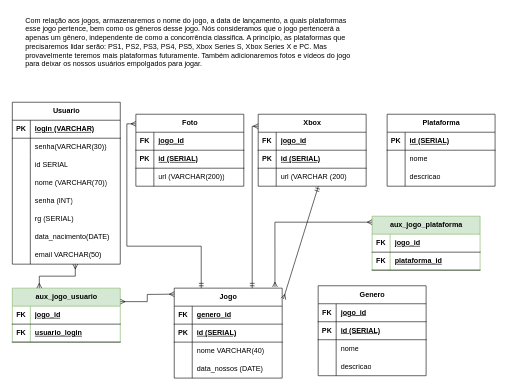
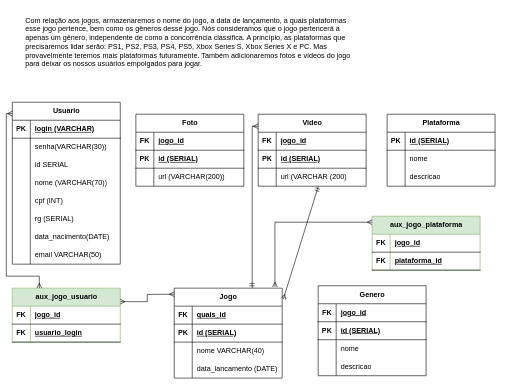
(313, 123) -> (313, 123)
(56, 201) -> (52, 201)
(184, 246) -> none
(75, 272) -> (6, 193)
(214, 315) -> (211, 315)
(232, 369) -> (240, 369)
